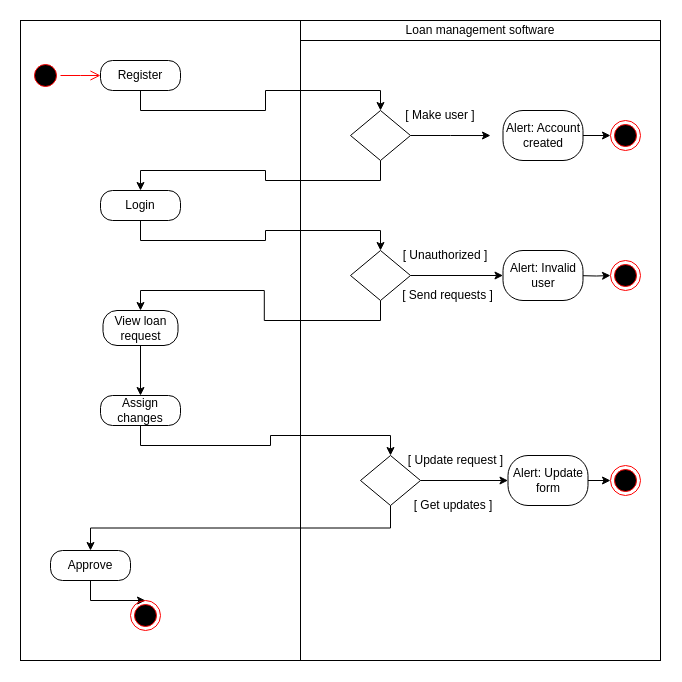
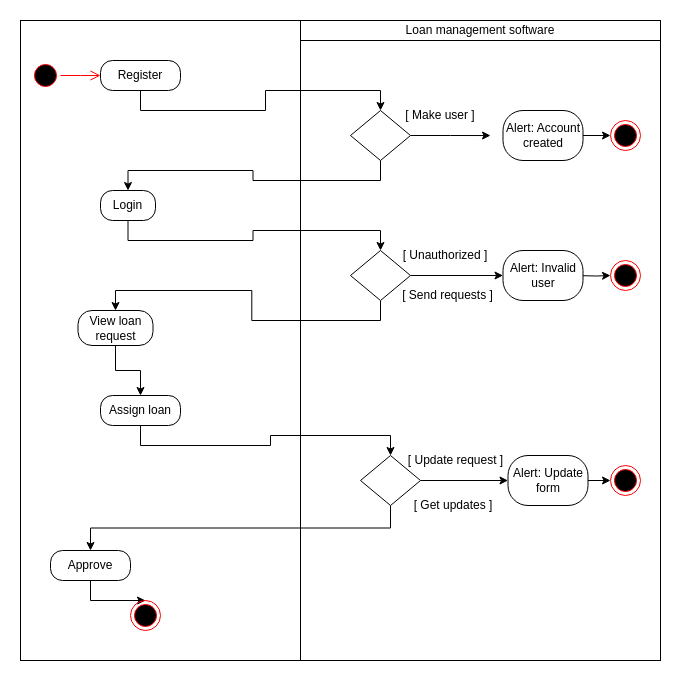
(141, 206) -> (128, 206)
(141, 328) -> (116, 328)
(141, 411) -> (141, 411)
